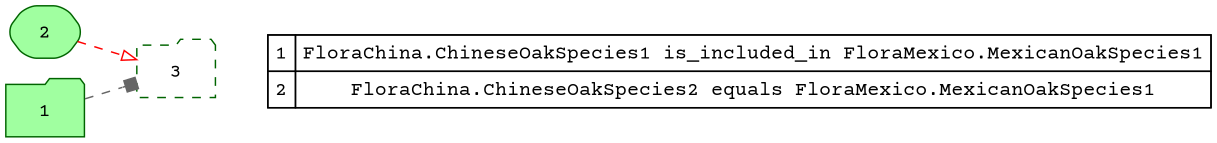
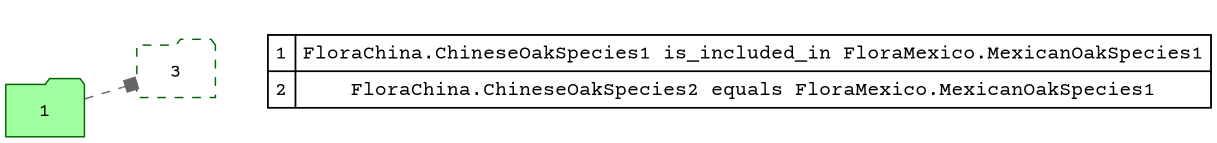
(45, 32) -> none
